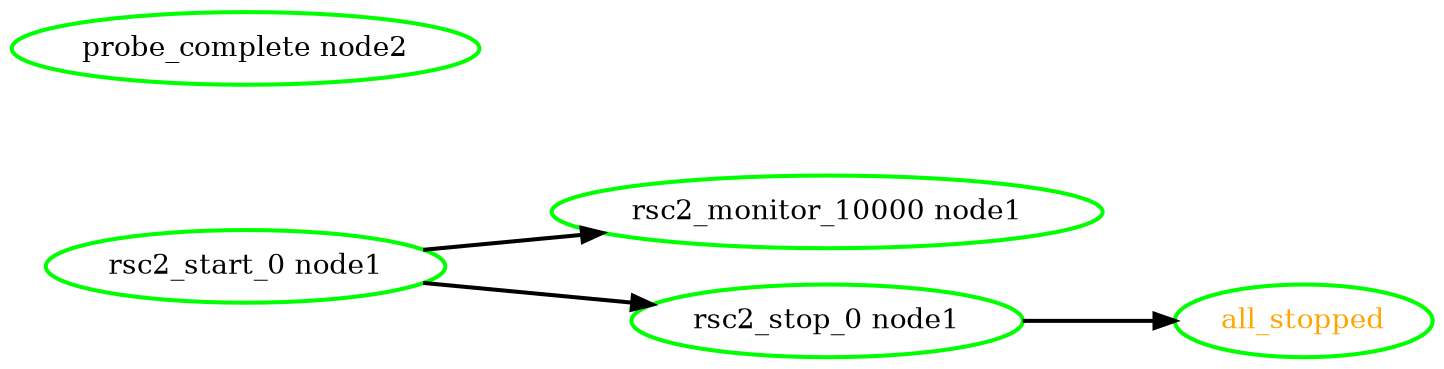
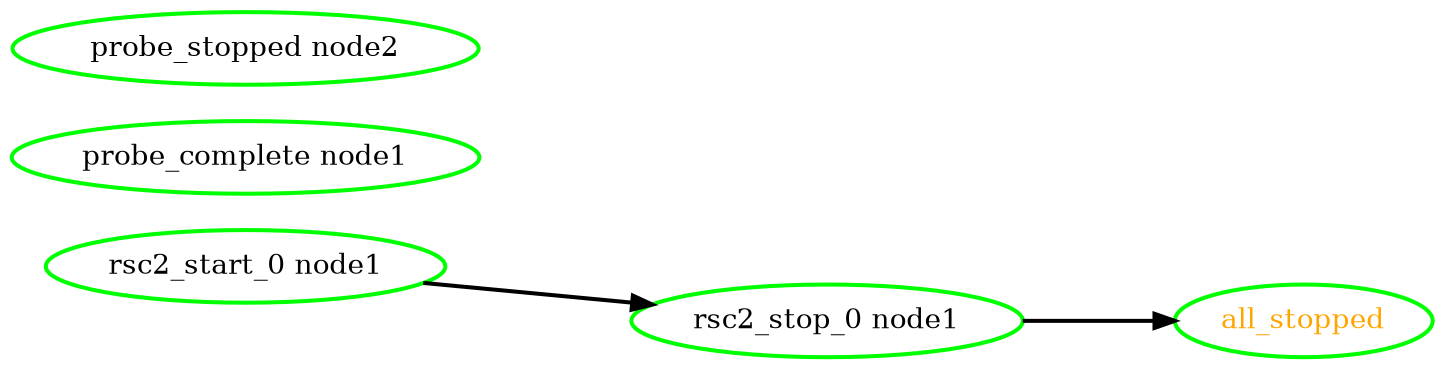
(246, 48) -> (246, 48)
none -> (246, 157)
(827, 212) -> none
